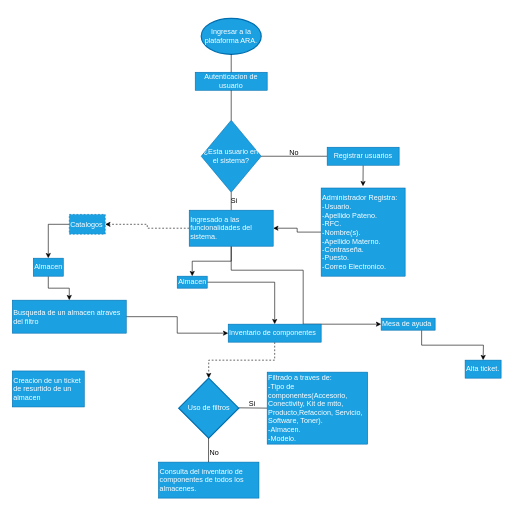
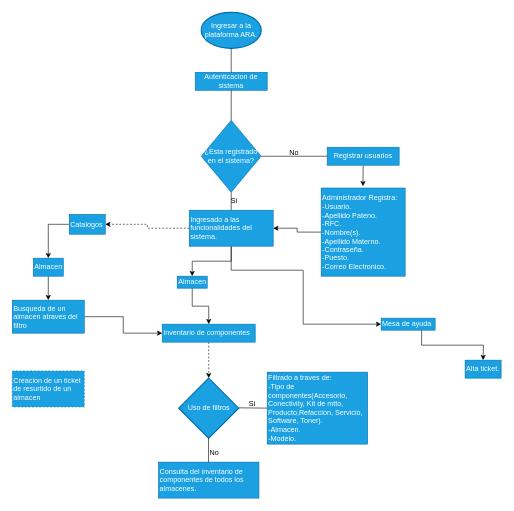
(231, 36) -> (231, 30)
(231, 81) -> (231, 81)
(231, 156) -> (231, 156)
(87, 224) -> (87, 224)
(69, 317) -> (48, 317)
(275, 333) -> (209, 333)
(48, 389) -> (48, 389)
